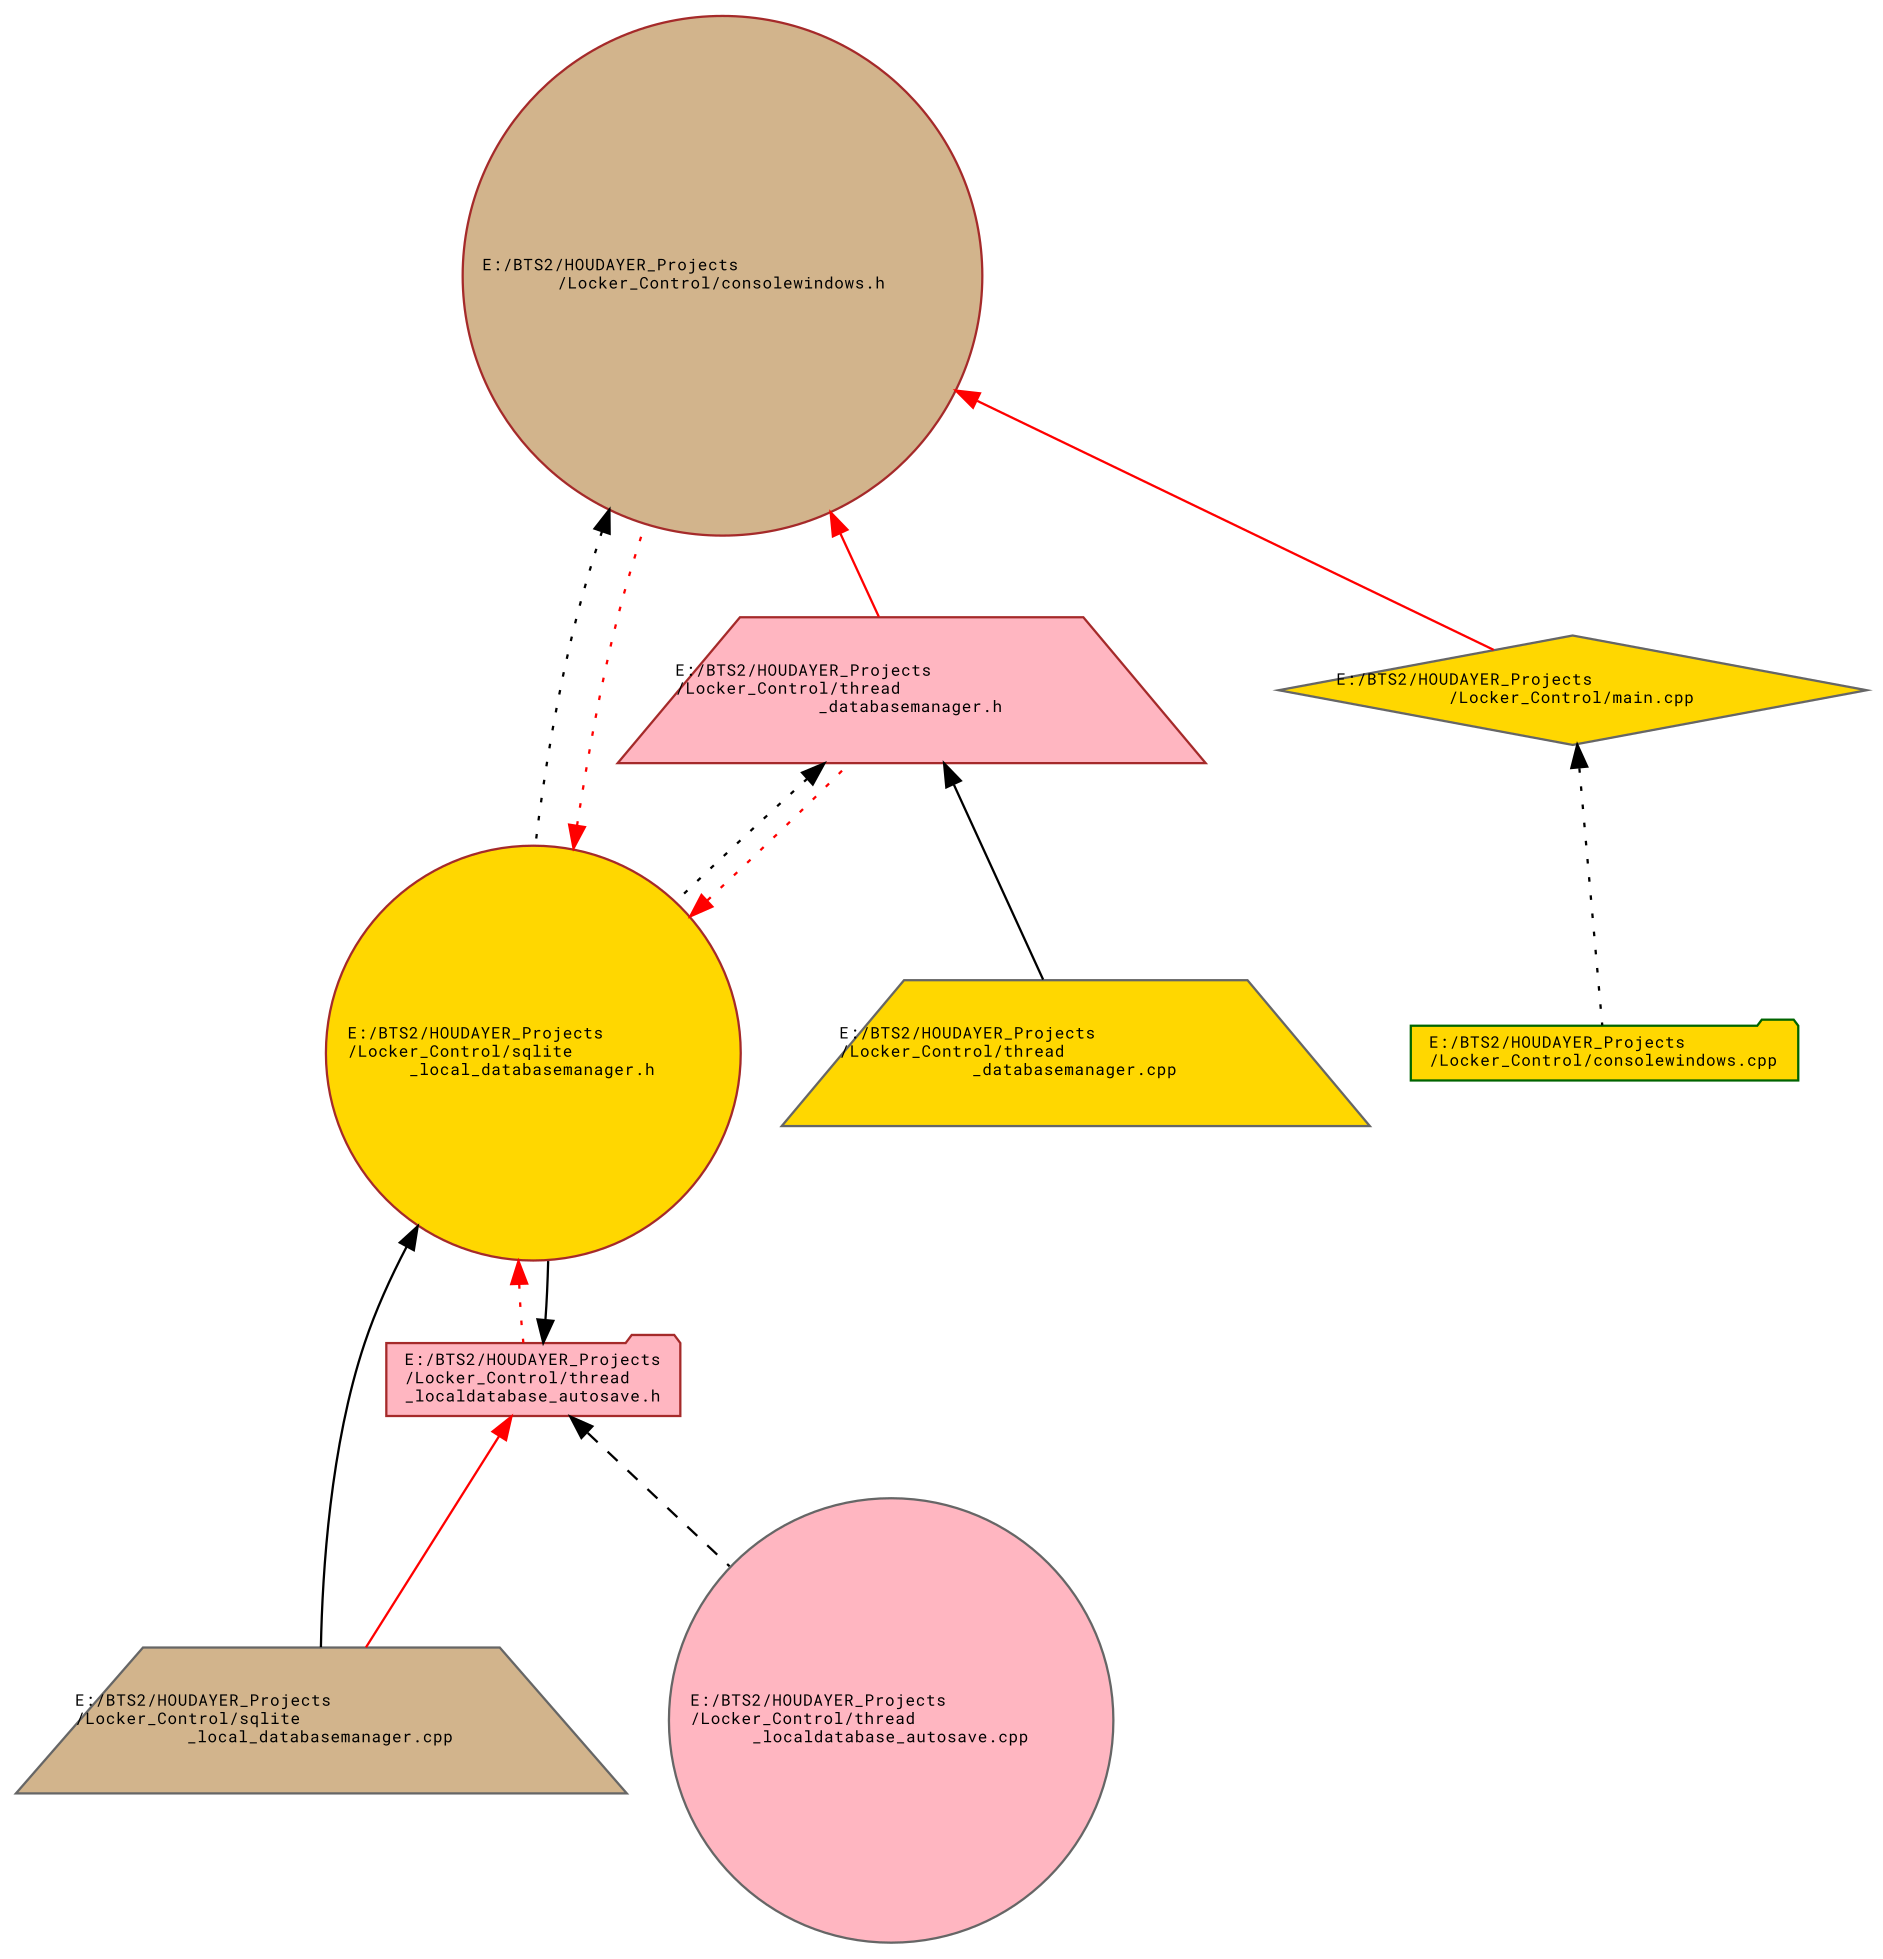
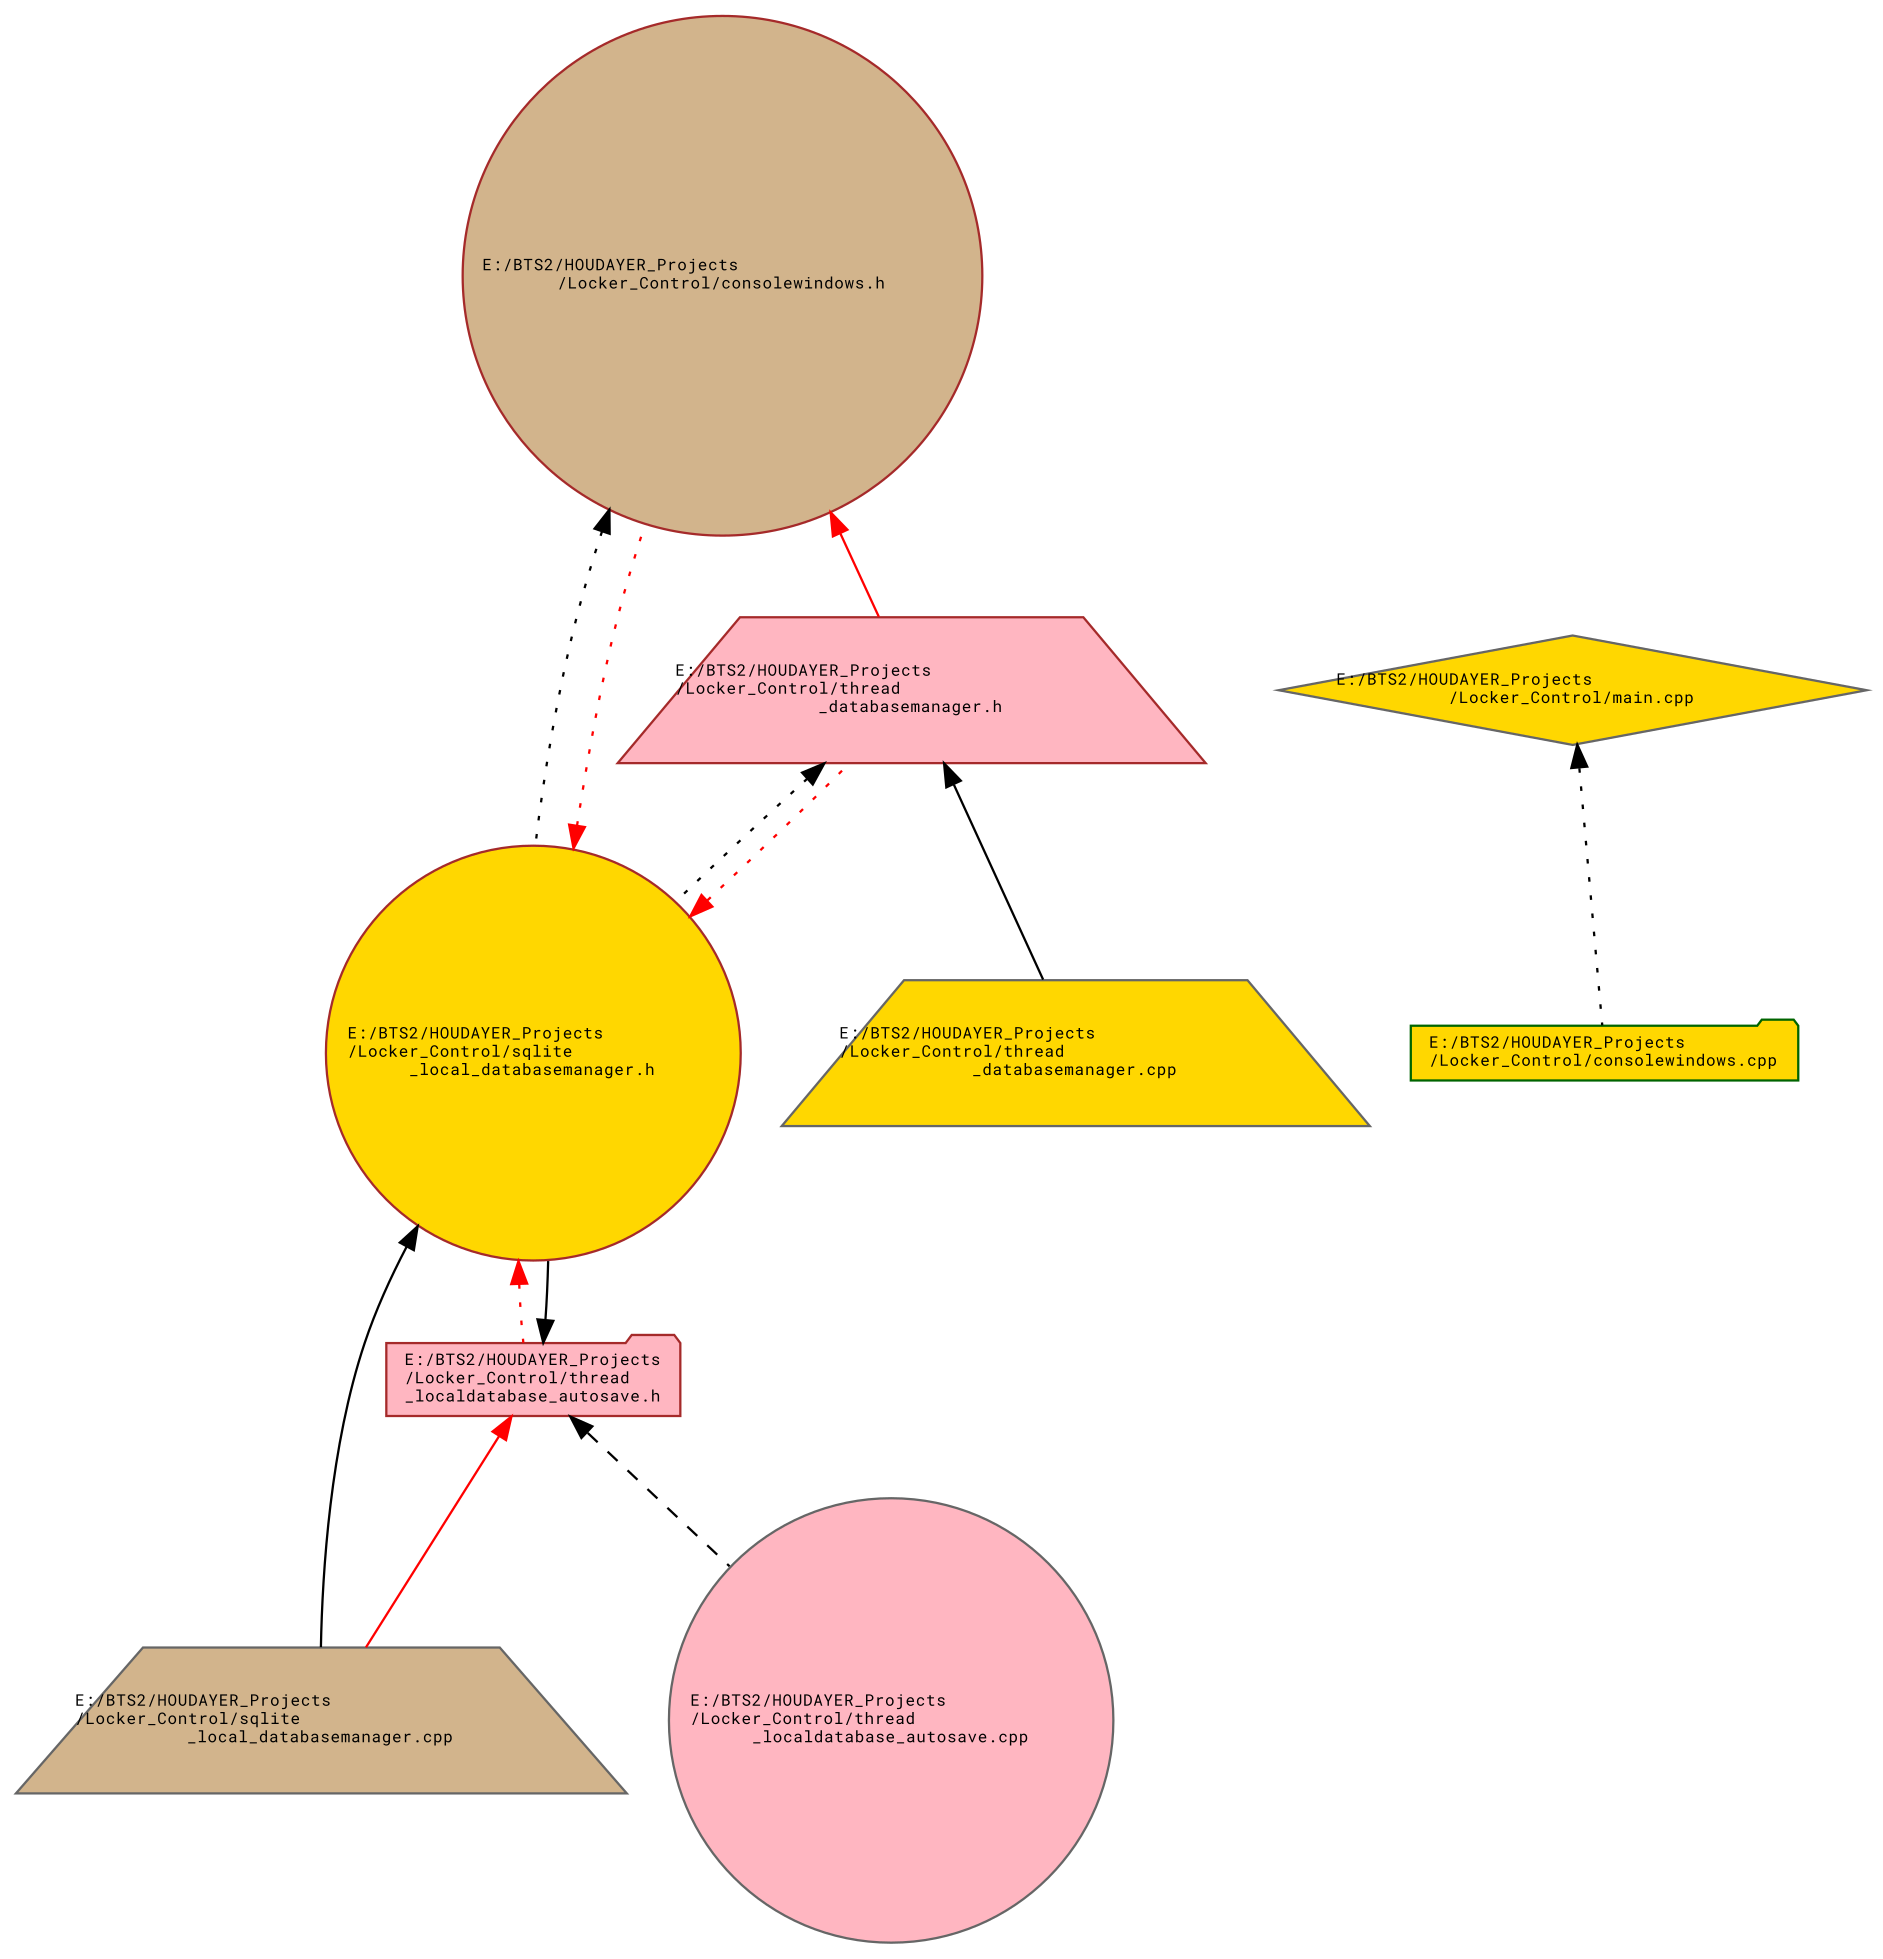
(1235, 525) -> none
